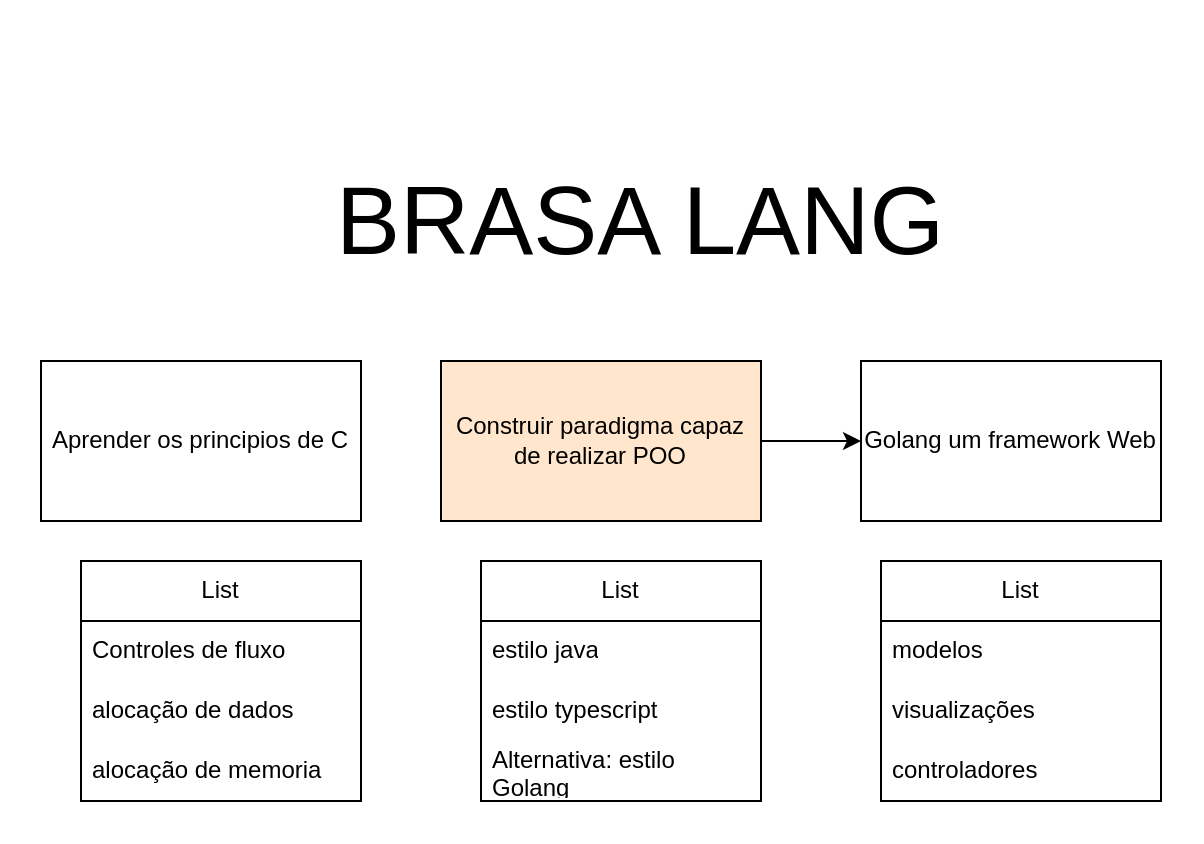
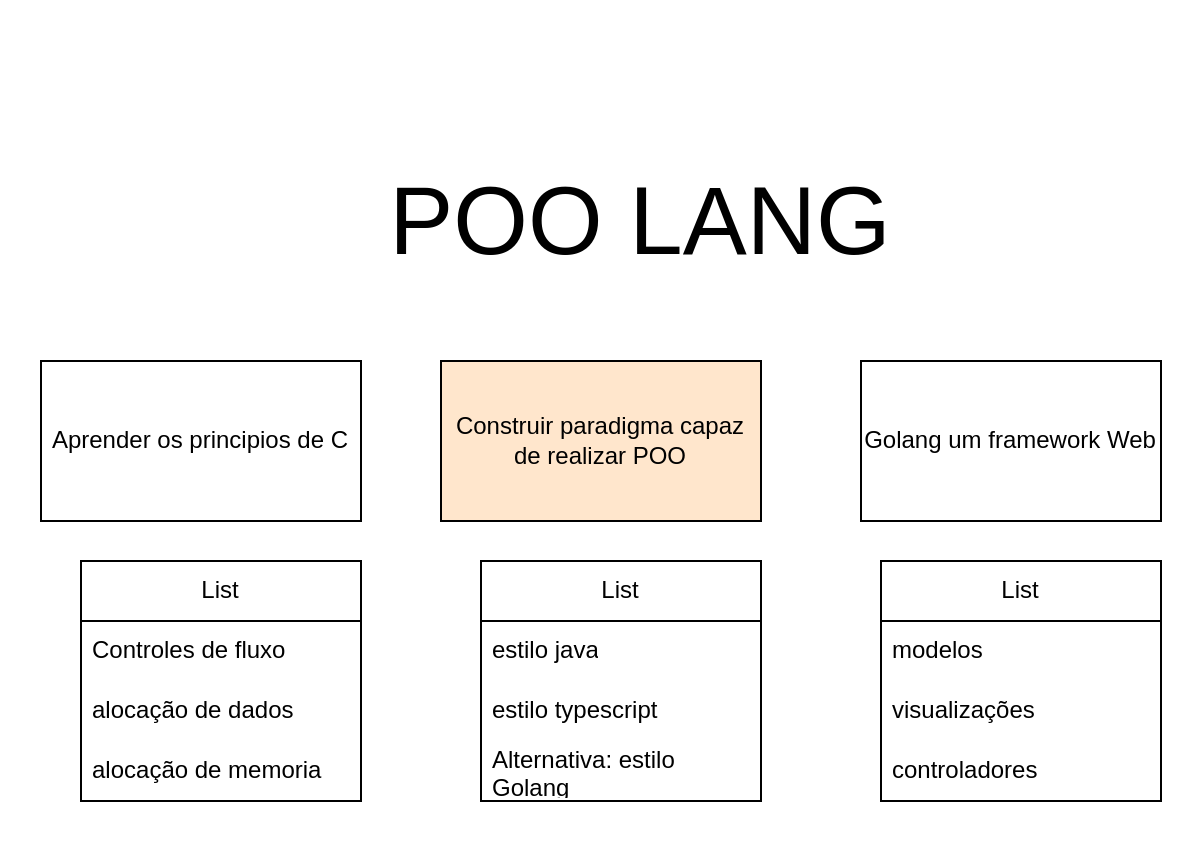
(641, 221) -> (641, 221)
(804, 441) -> none
